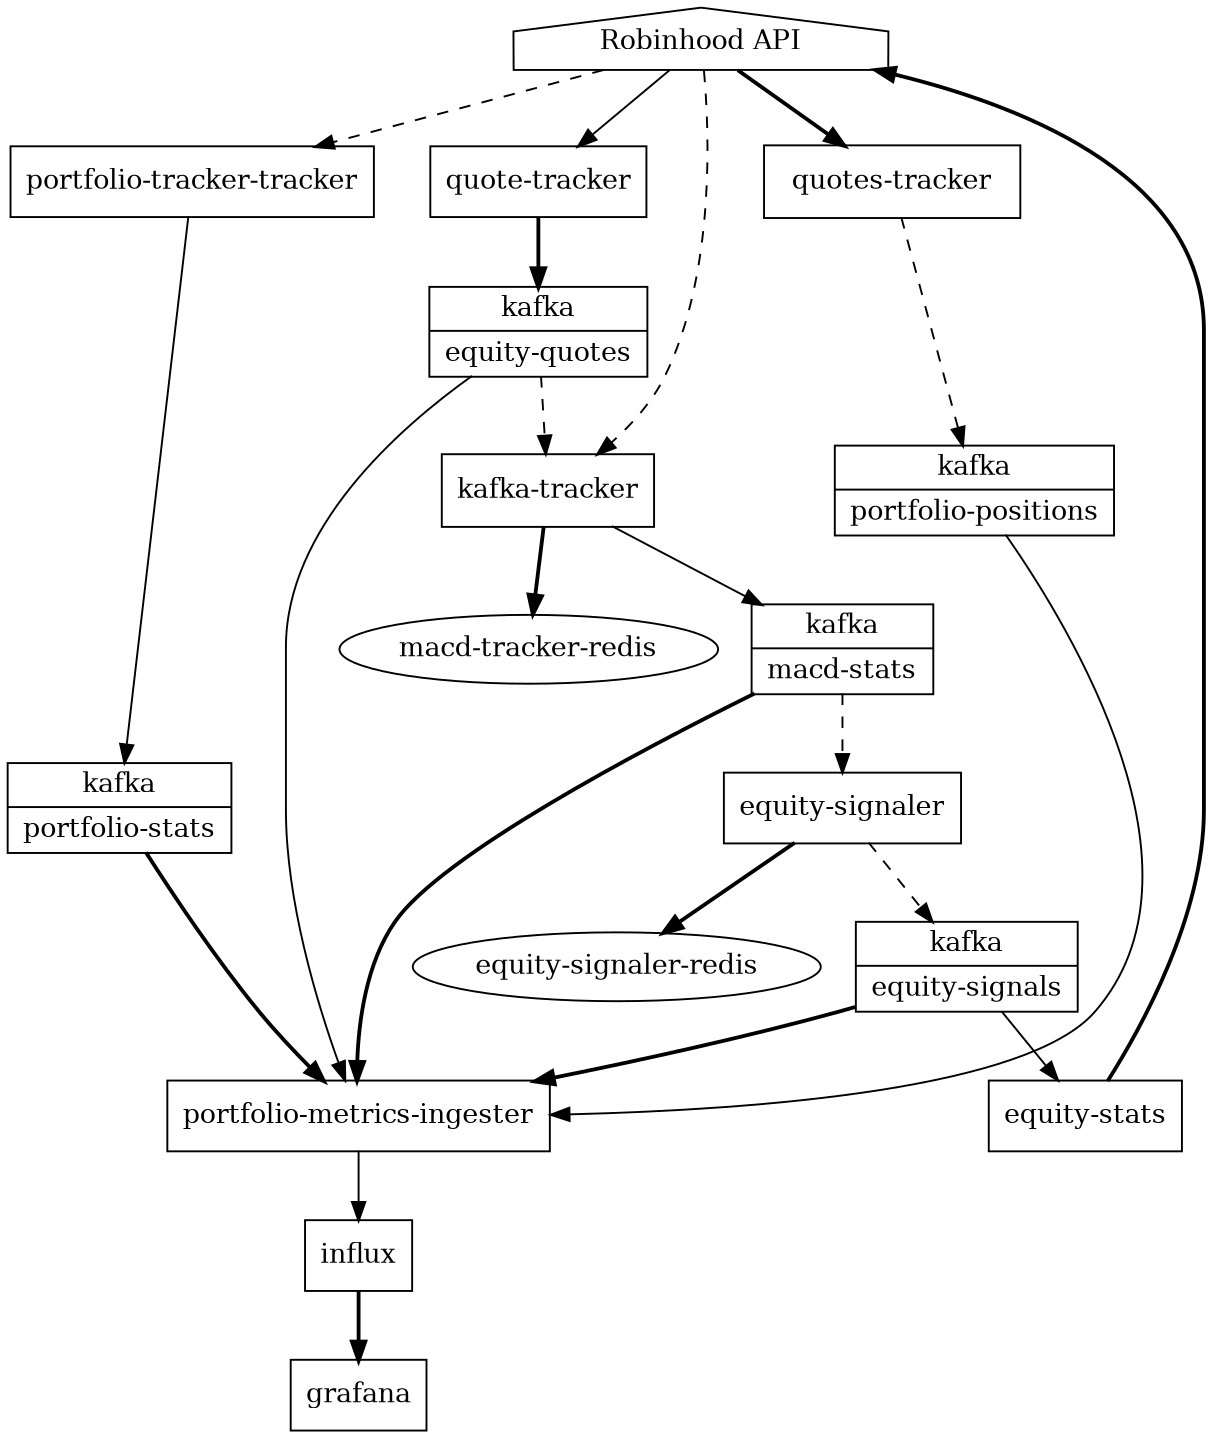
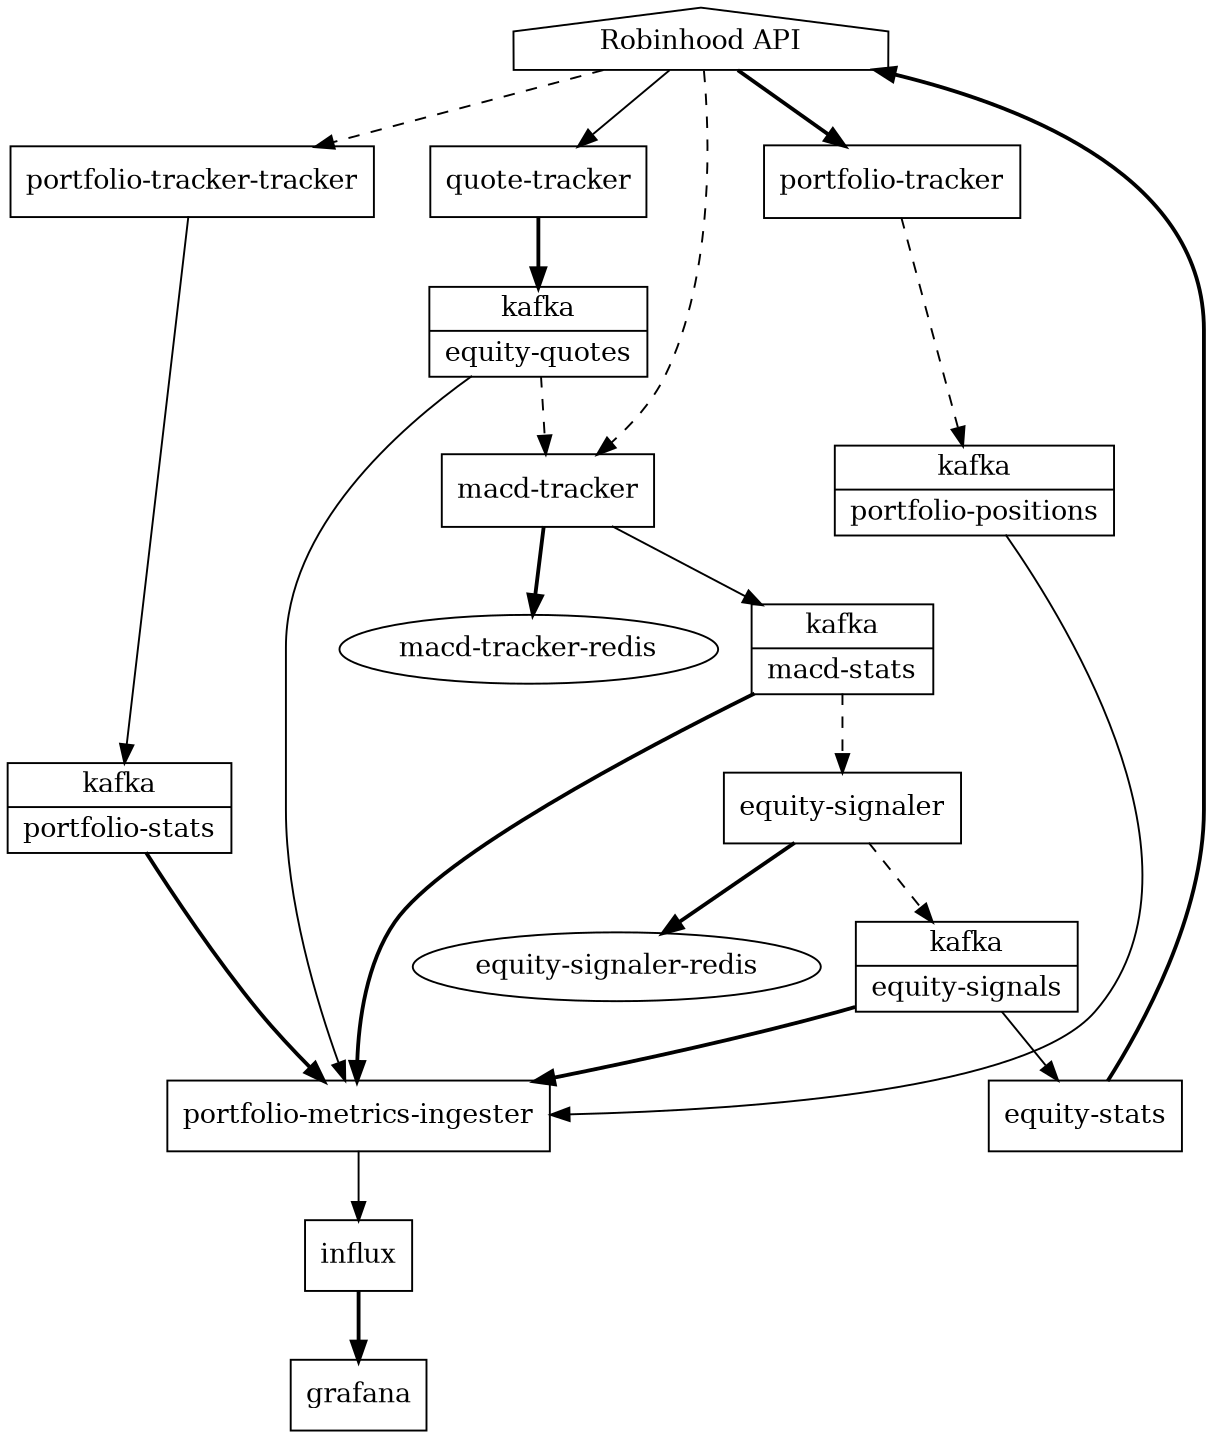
(892, 182) -> (892, 182)
(548, 491) -> (548, 491)
